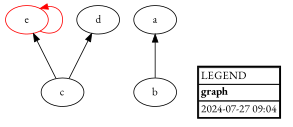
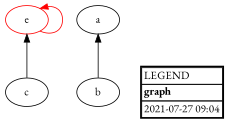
(98, 20) -> none
(239, 109) -> (182, 109)
